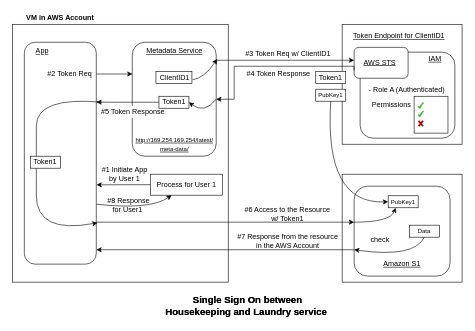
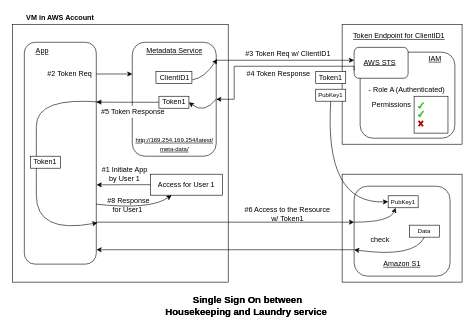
(187, 185) -> (187, 185)
(288, 241) -> none
